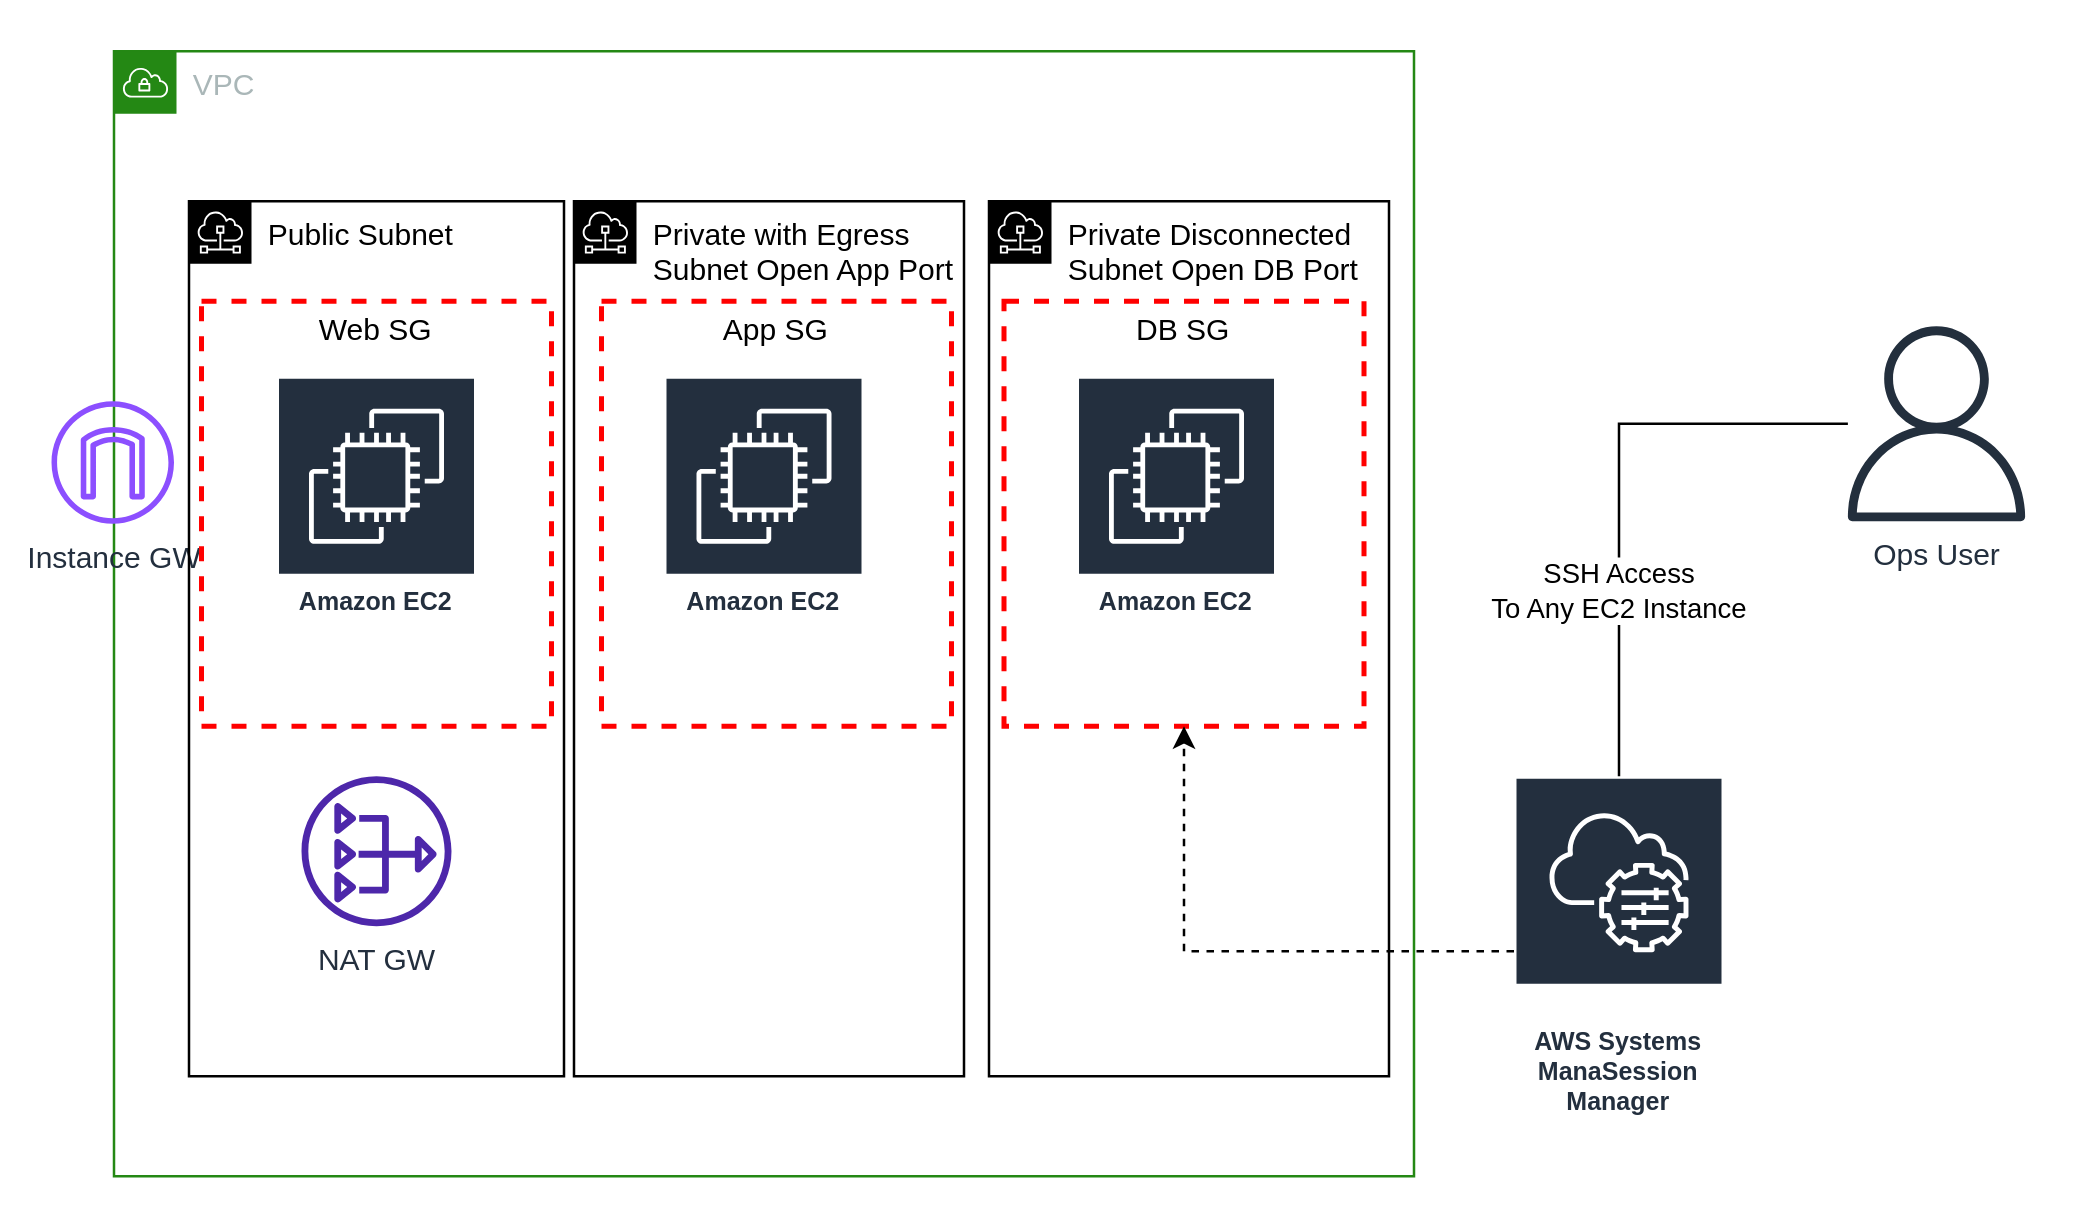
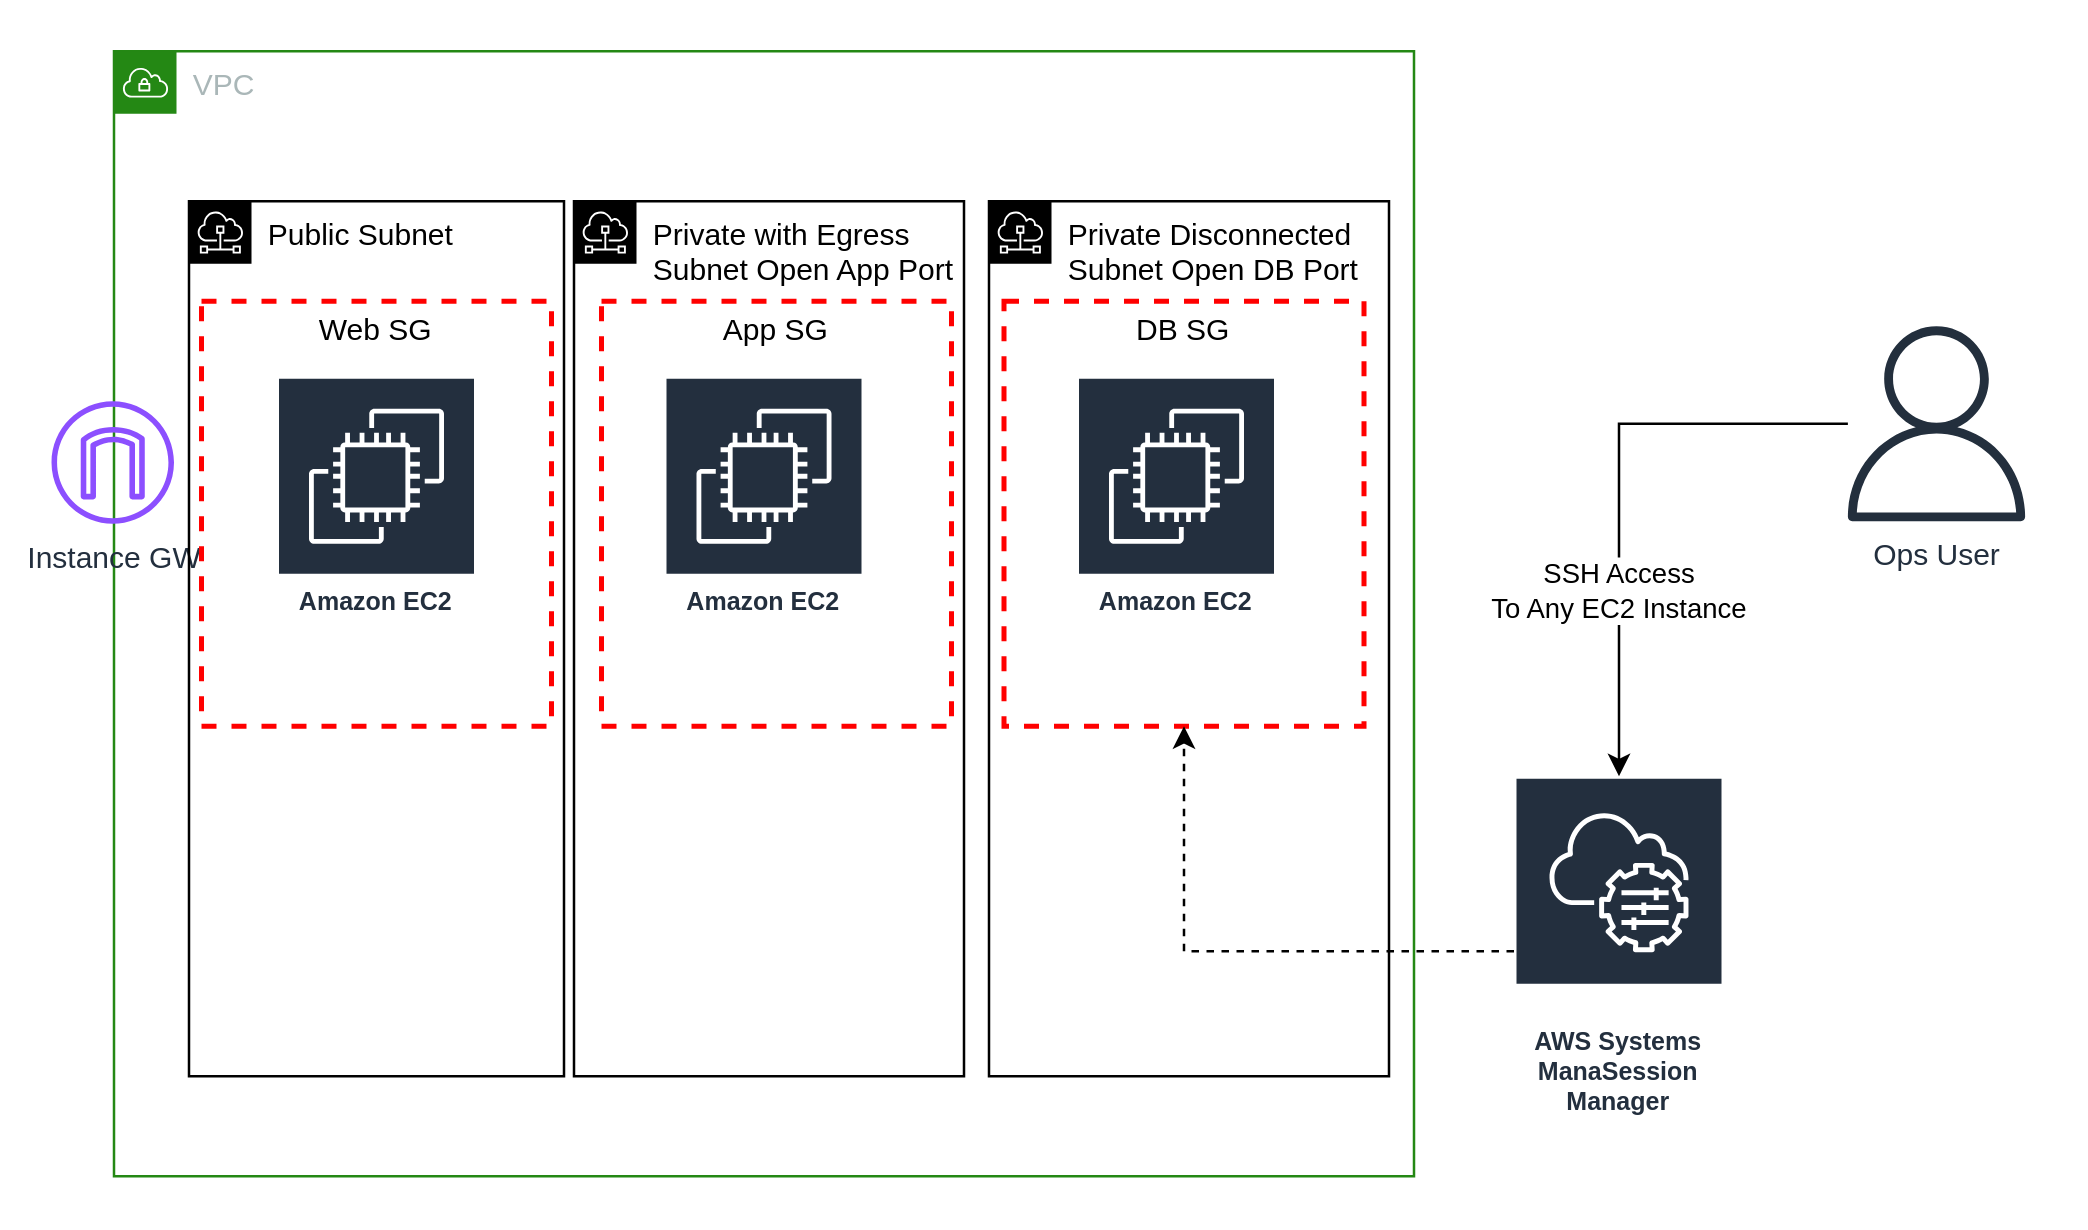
(1619, 766) -> (1619, 758)
(376, 851) -> none
